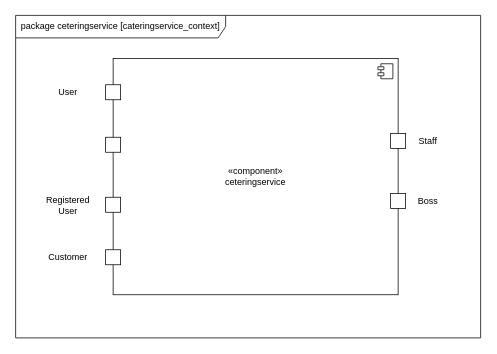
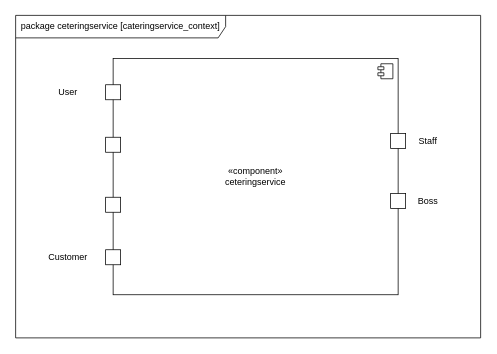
(68, 205) -> none
